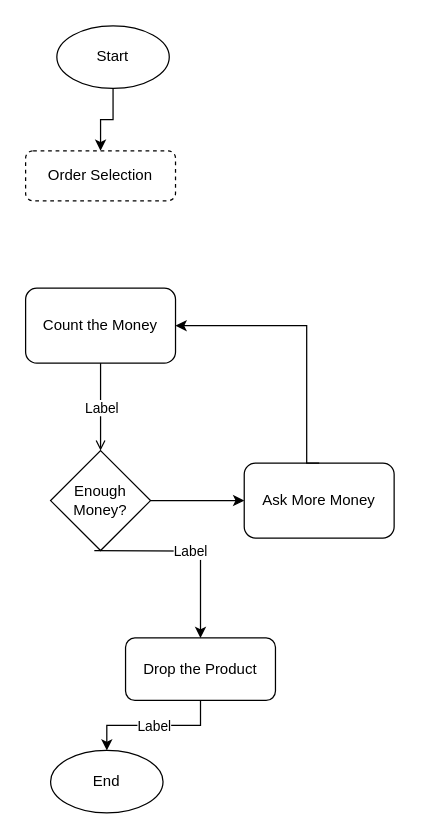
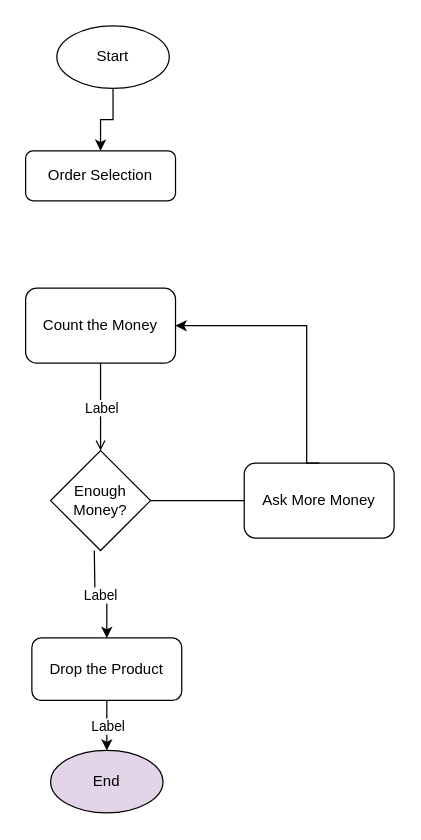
(101, 176) -> (101, 176)
(234, 501) -> (237, 501)
(201, 669) -> (107, 669)
(107, 782) -> (107, 782)
